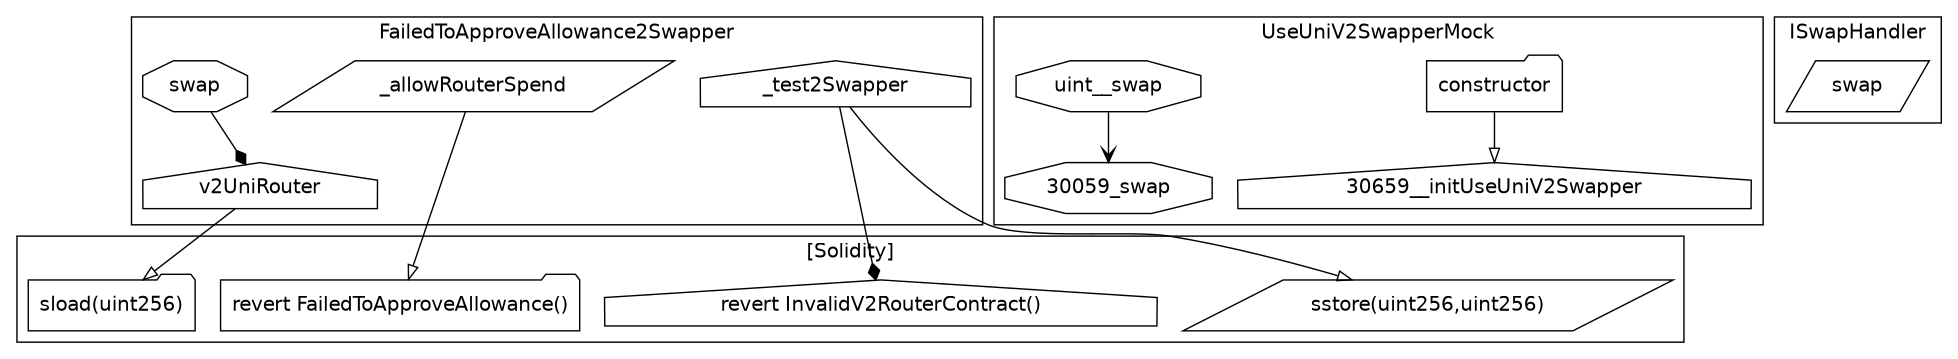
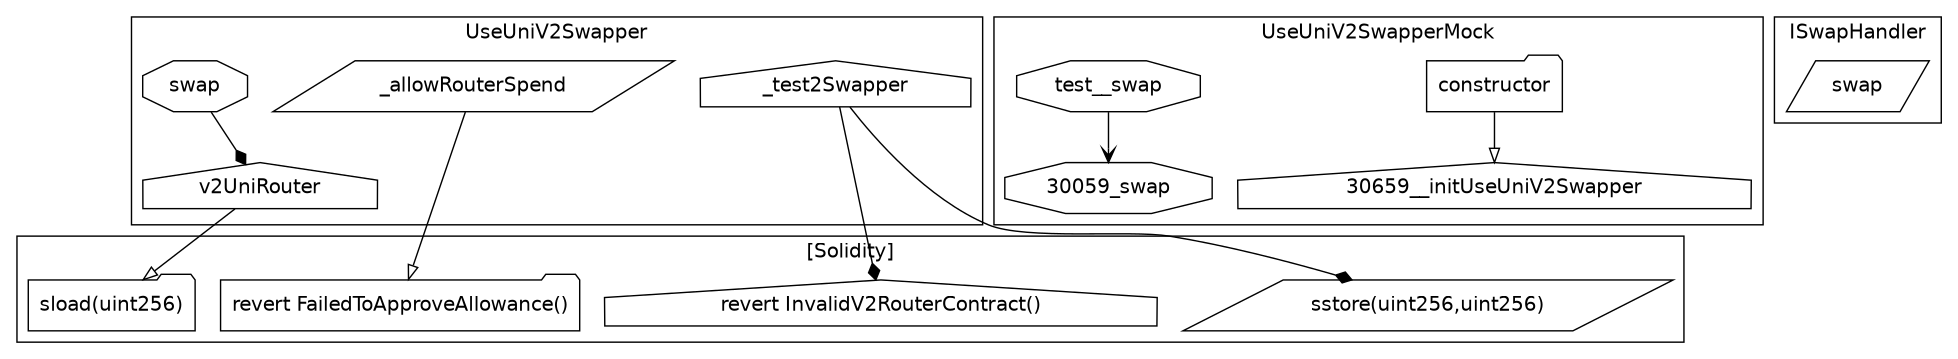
(557, 33) -> (557, 33)
(1108, 86) -> (1108, 86)
(969, 215) -> (968, 215)
